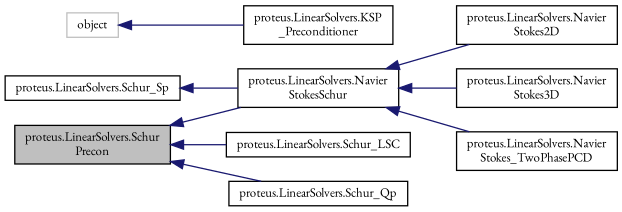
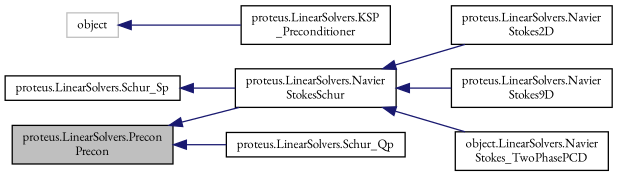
(537, 88) -> (532, 88)
(93, 145) -> (93, 145)
(318, 145) -> none
(537, 151) -> (532, 151)
